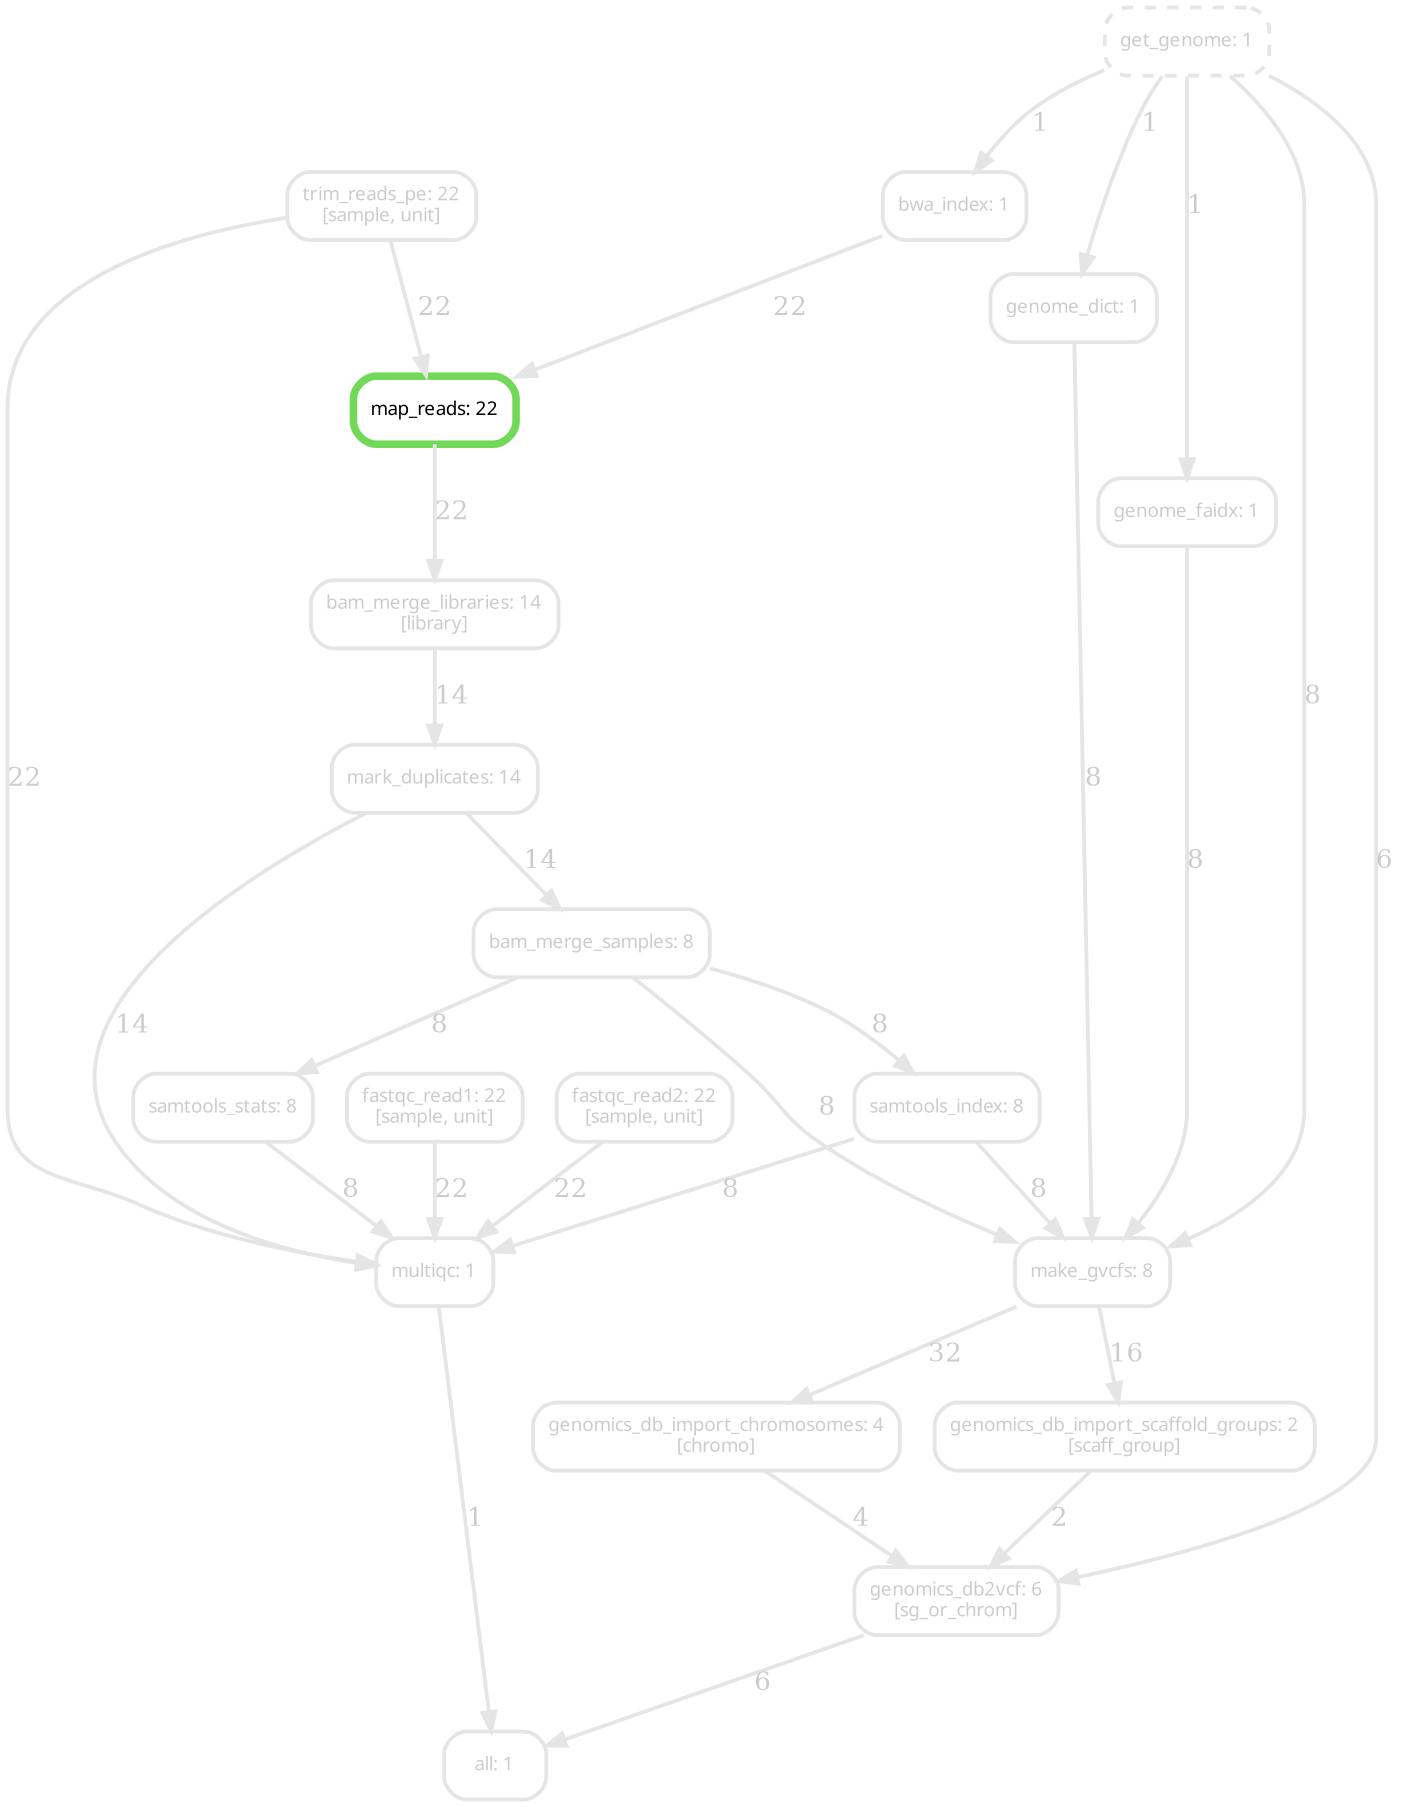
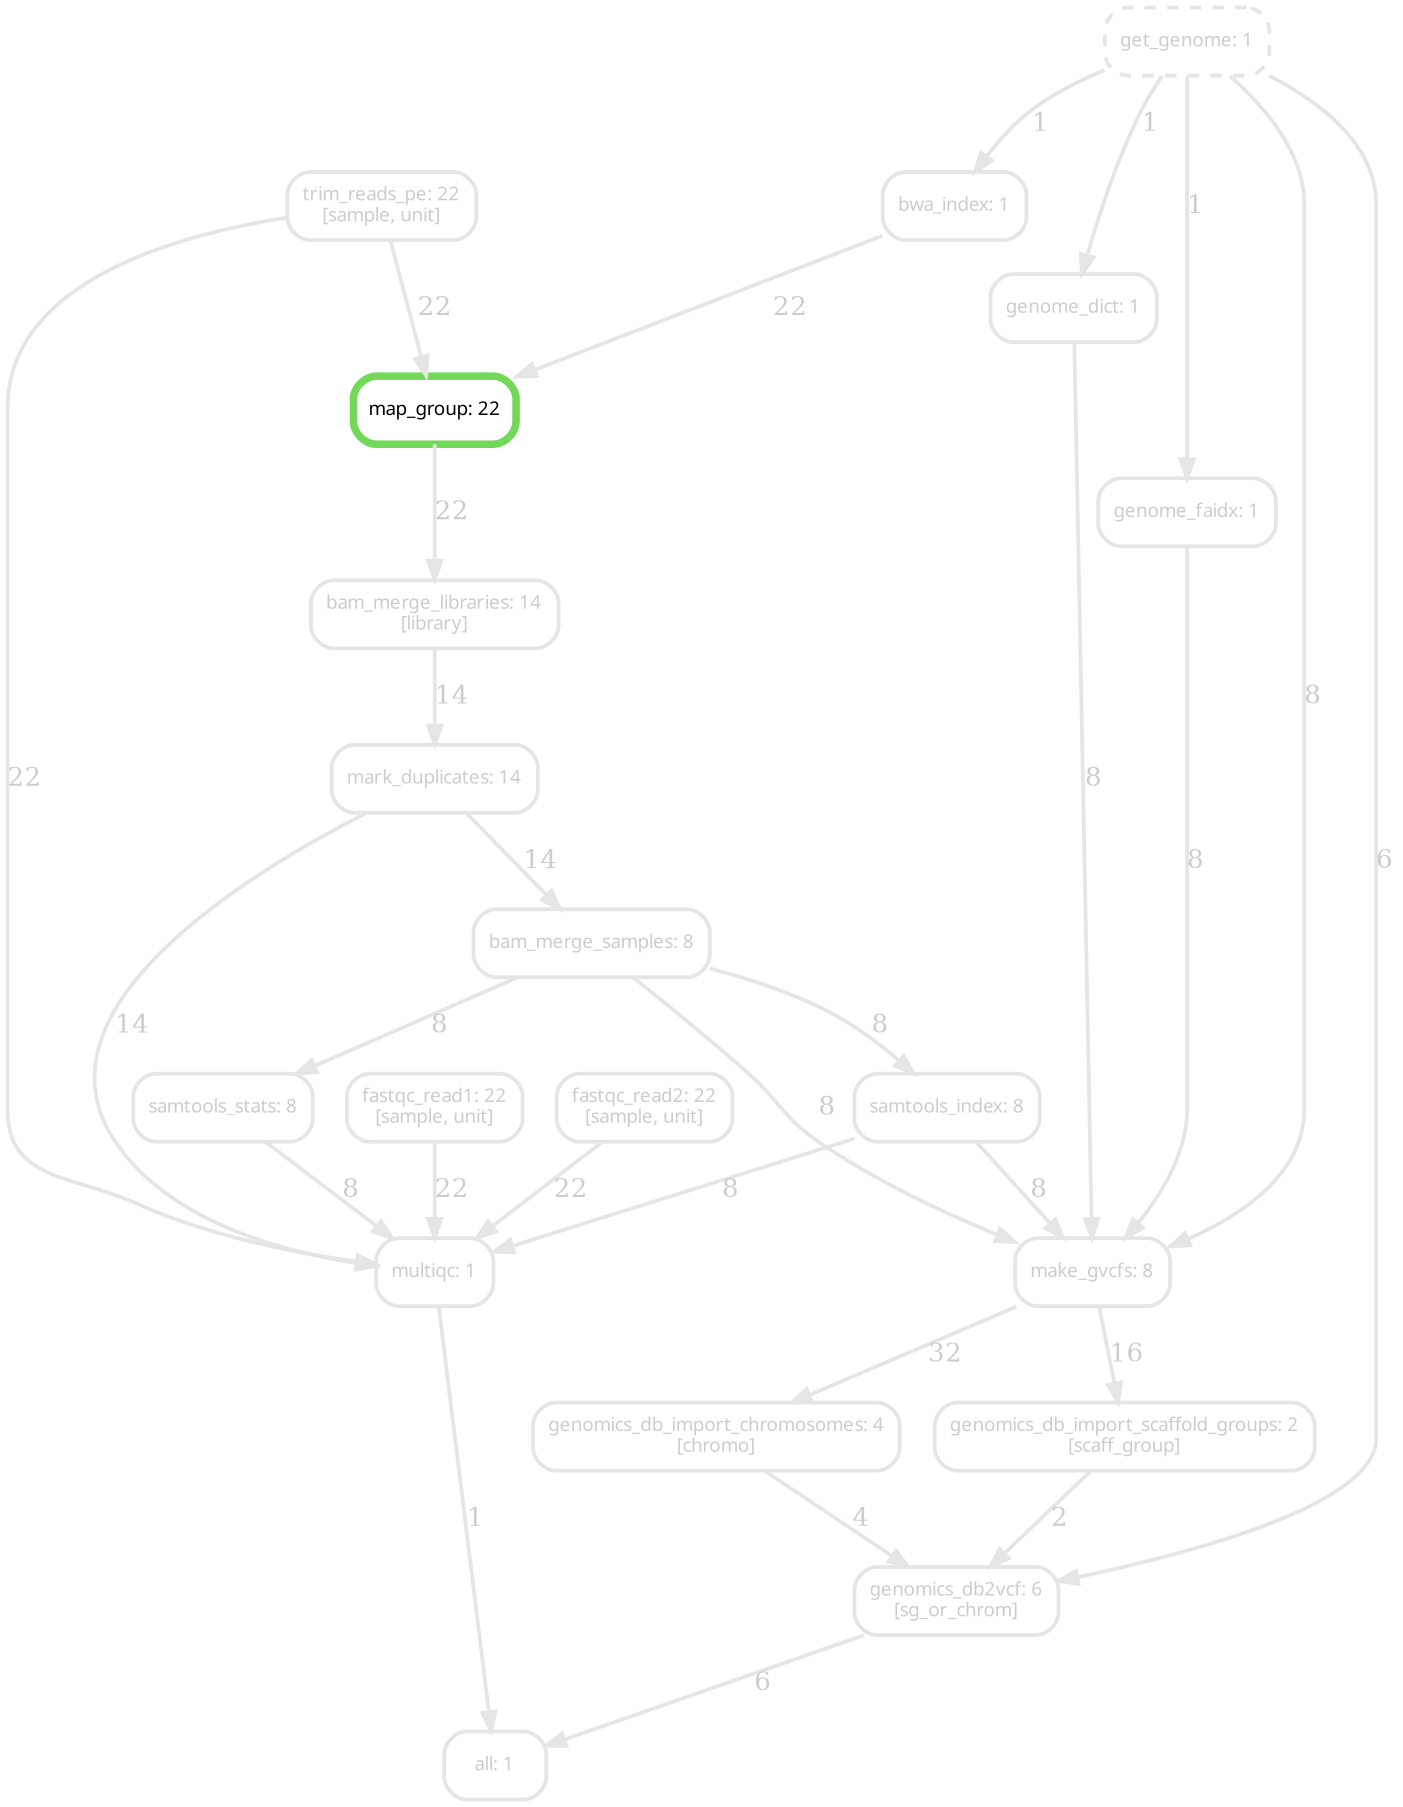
(435, 410) -> (435, 410)
